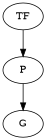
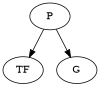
(23, 40) -> (38, 40)
